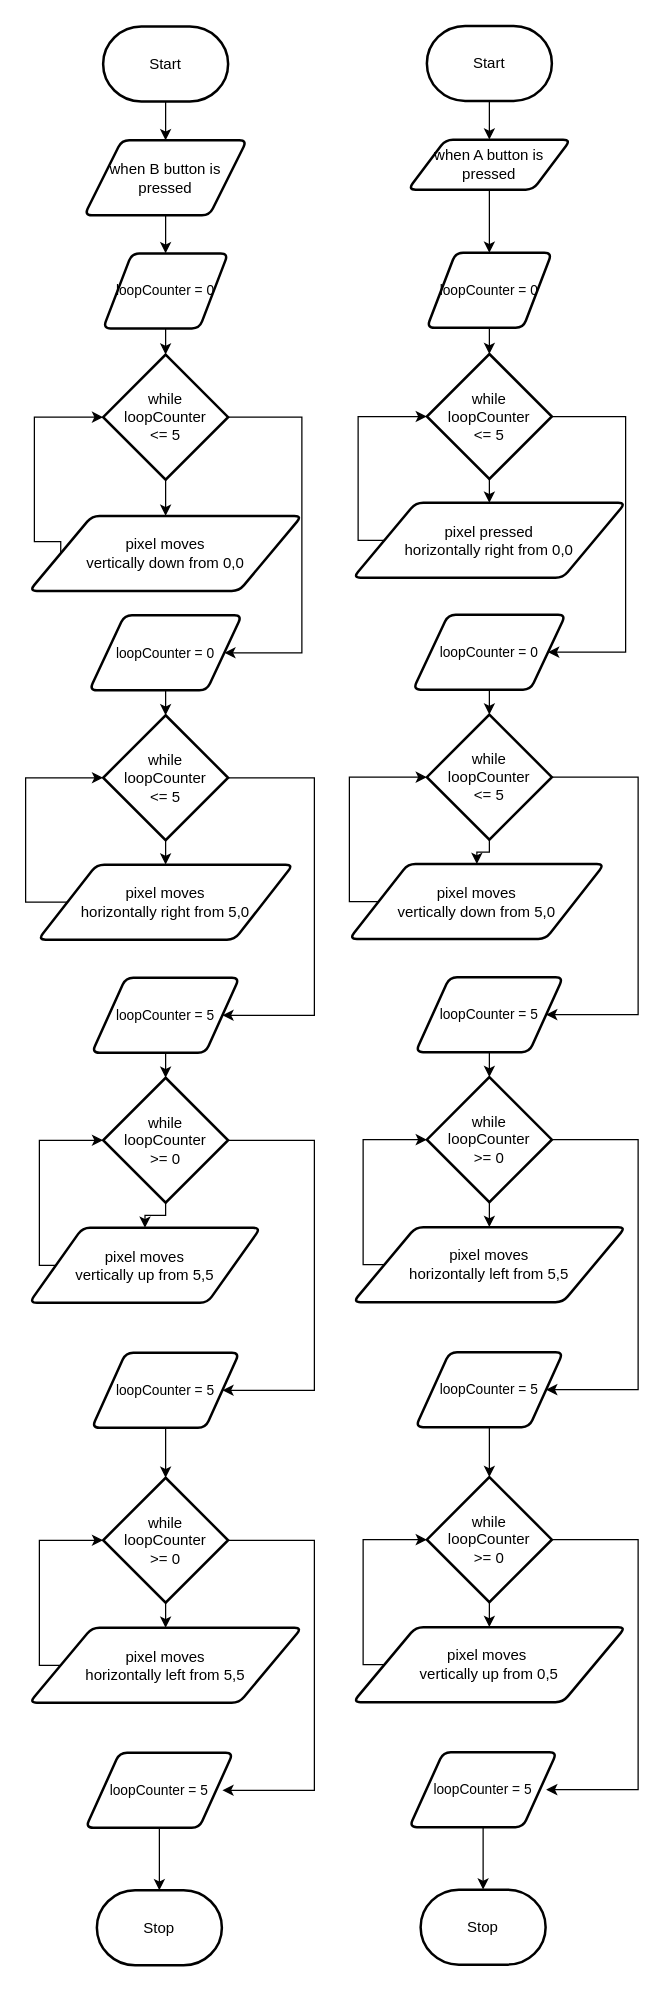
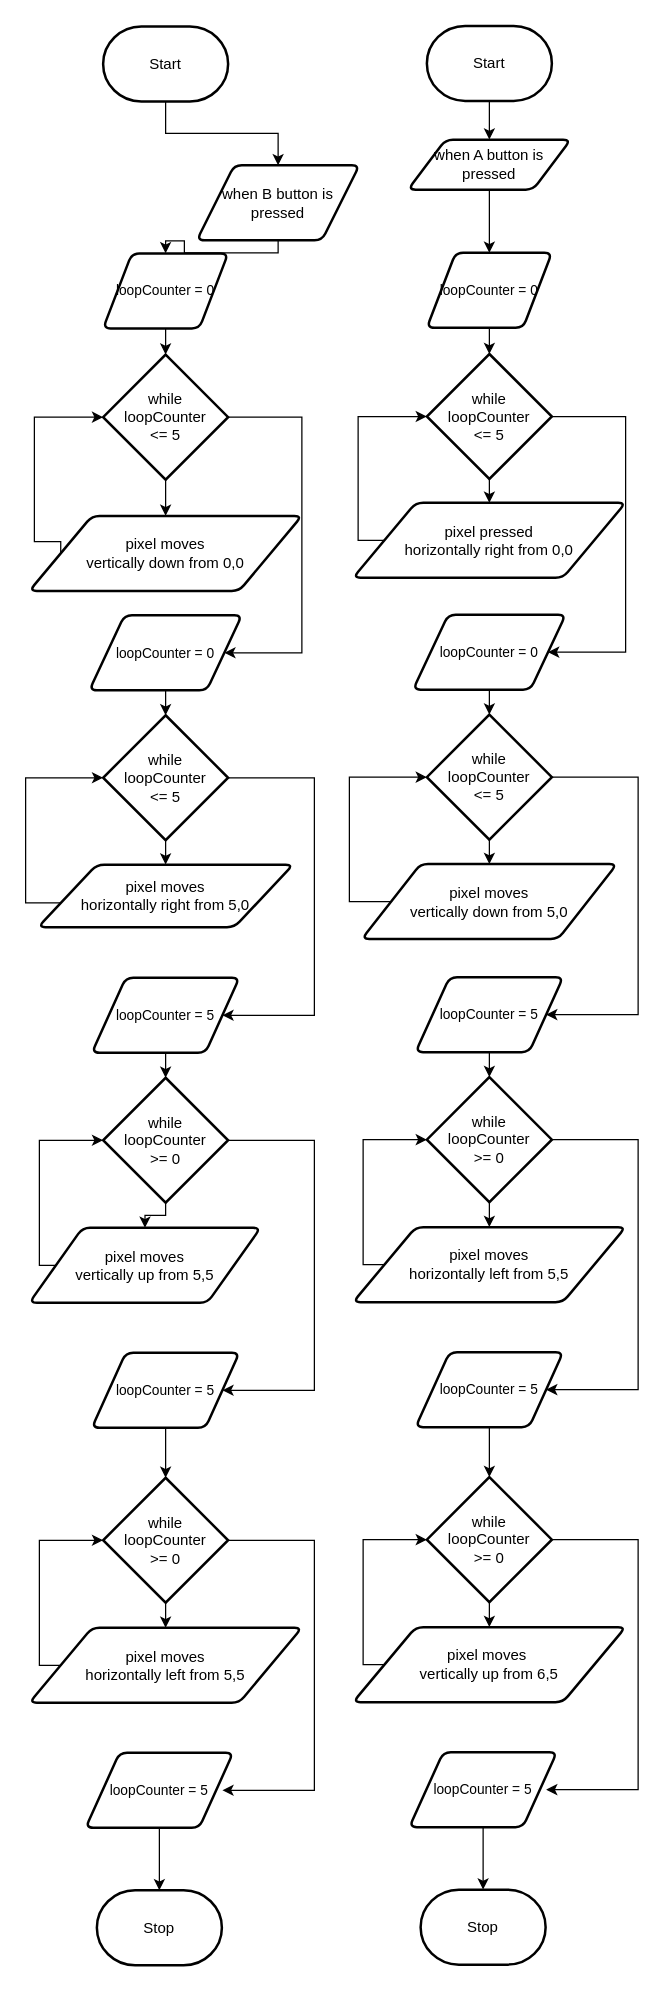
(166, 178) -> (278, 203)
(477, 901) -> (489, 901)
(166, 902) -> (166, 896)
(489, 1664) -> (489, 1664)
